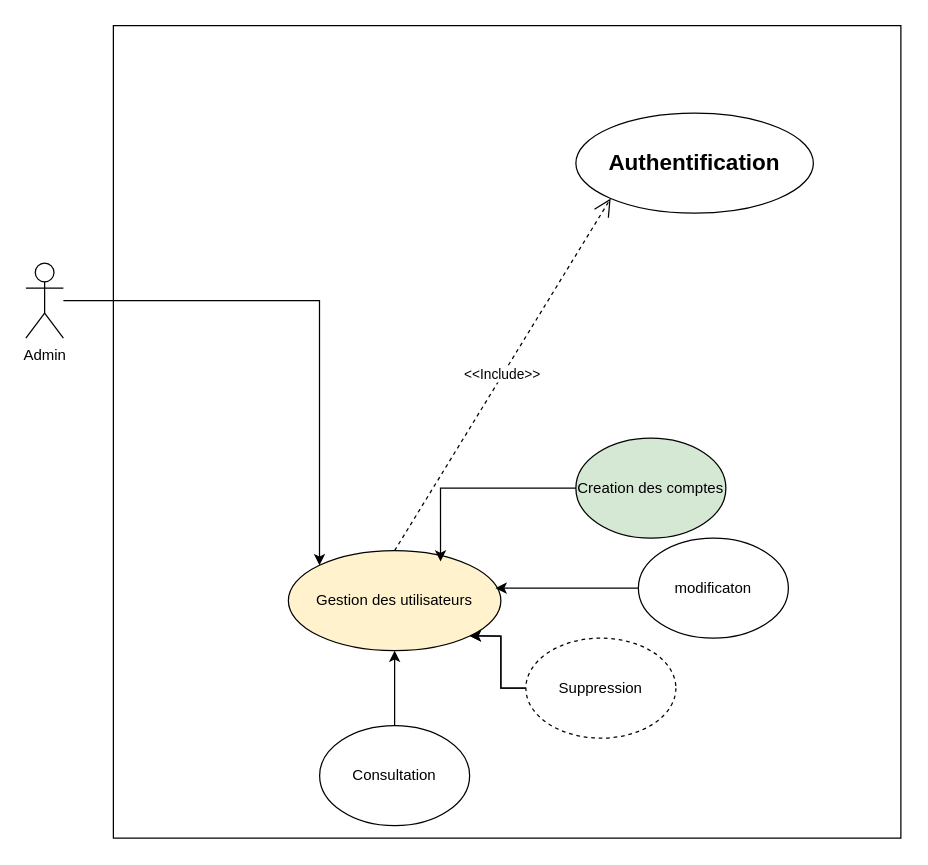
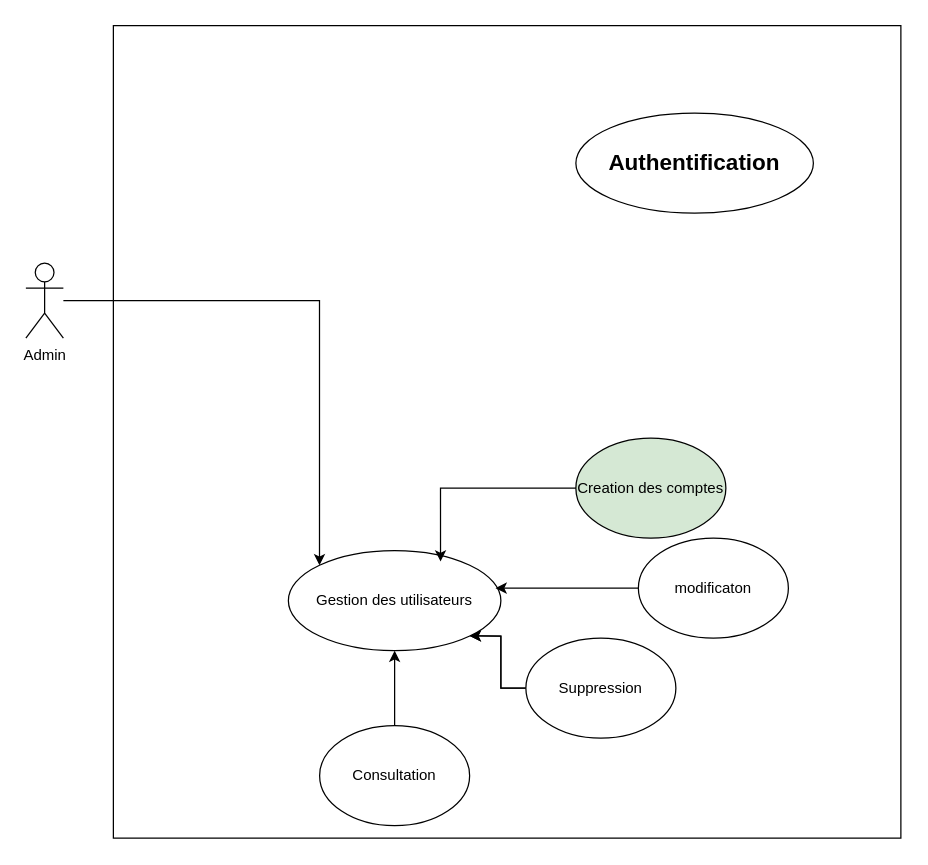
(502, 376) -> none
(394, 601) -> (394, 601)
(601, 688) -> (601, 688)
